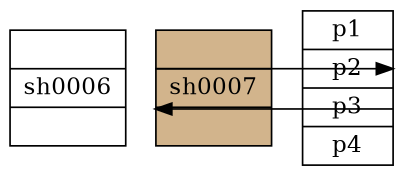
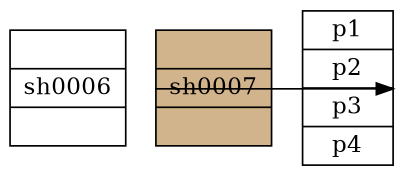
(282, 109) -> none
